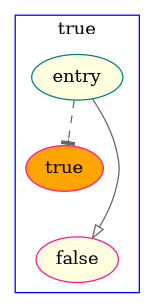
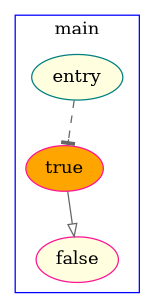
(77, 30) -> (77, 30)
(119, 162) -> (70, 207)
